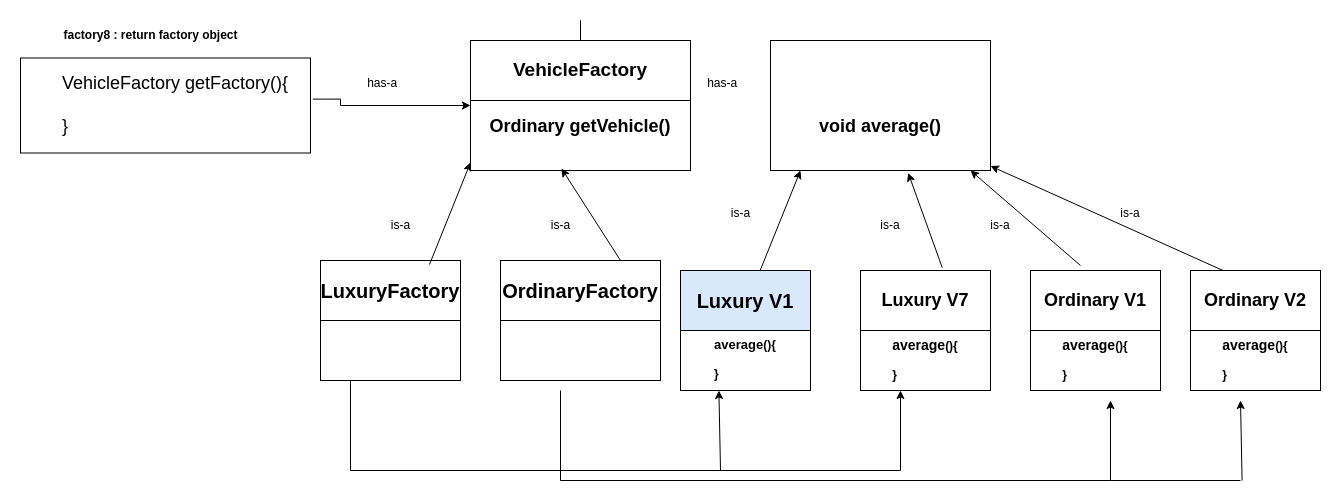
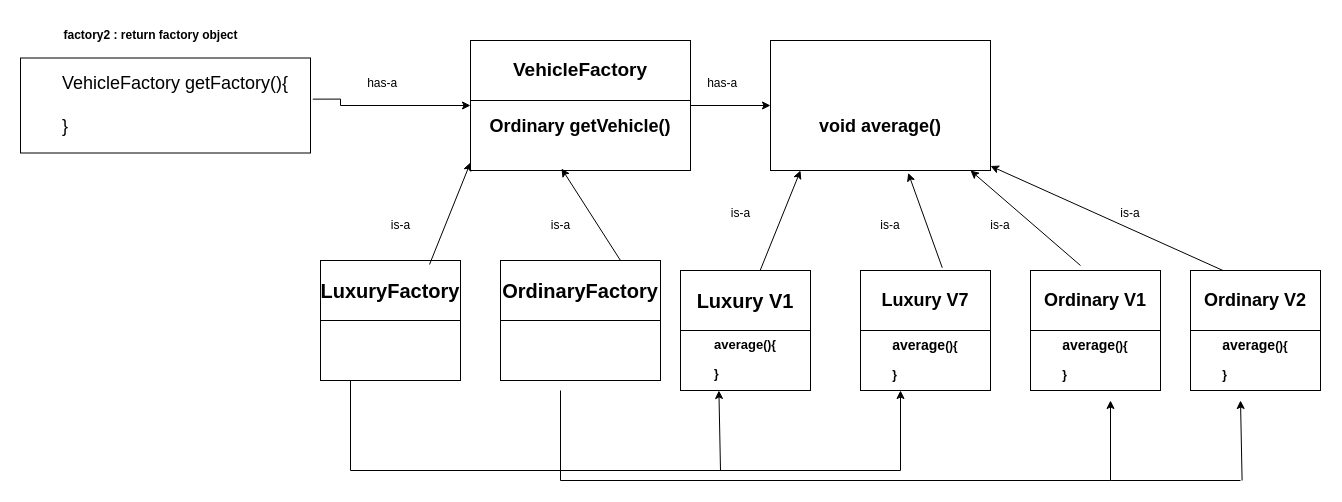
(581, 21) -> (727, 106)
(151, 36) -> (151, 36)
(746, 301) -> (746, 301)
